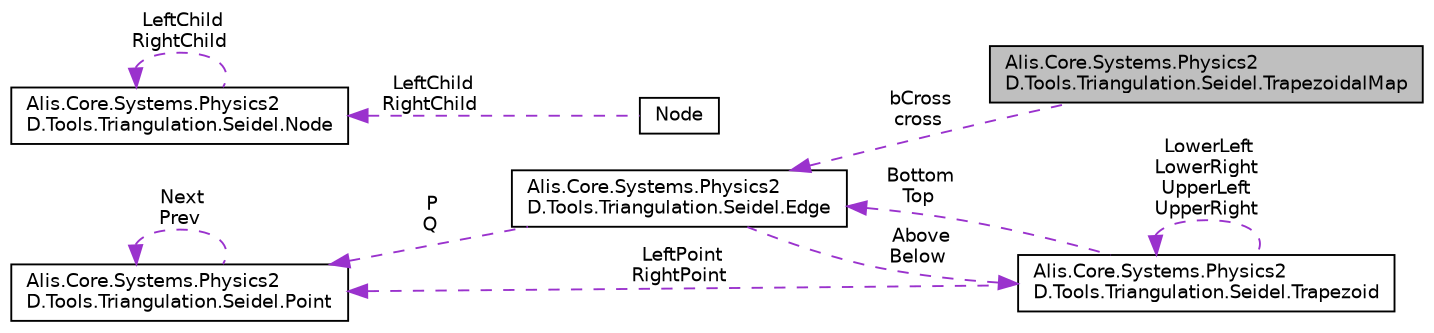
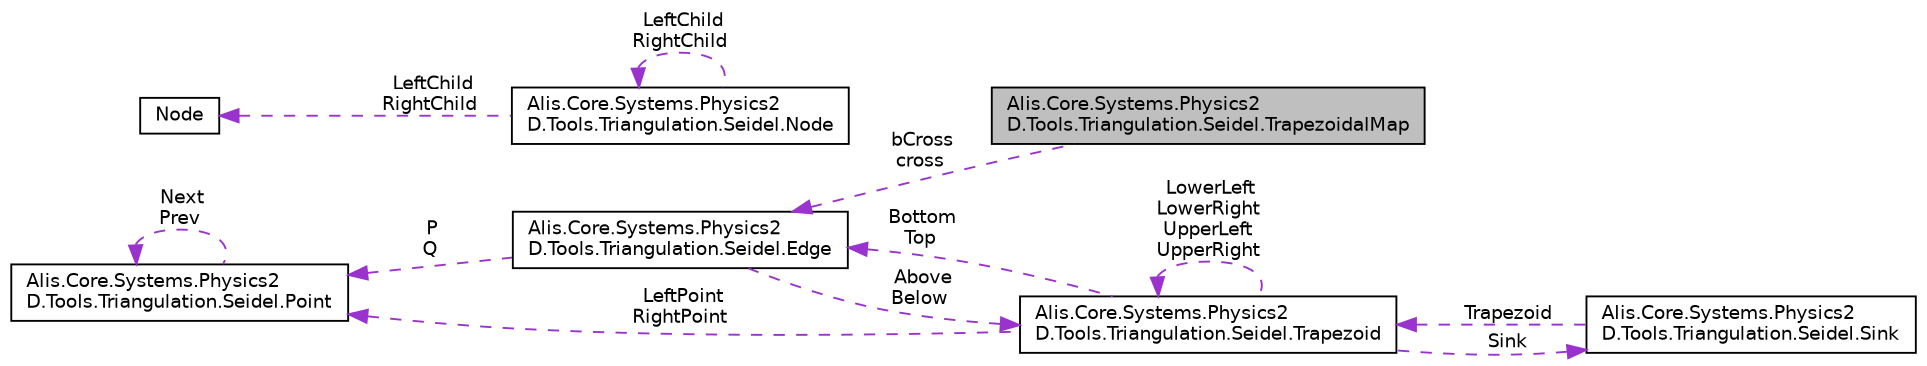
(504, 116) -> (375, 116)
none -> (1751, 325)
